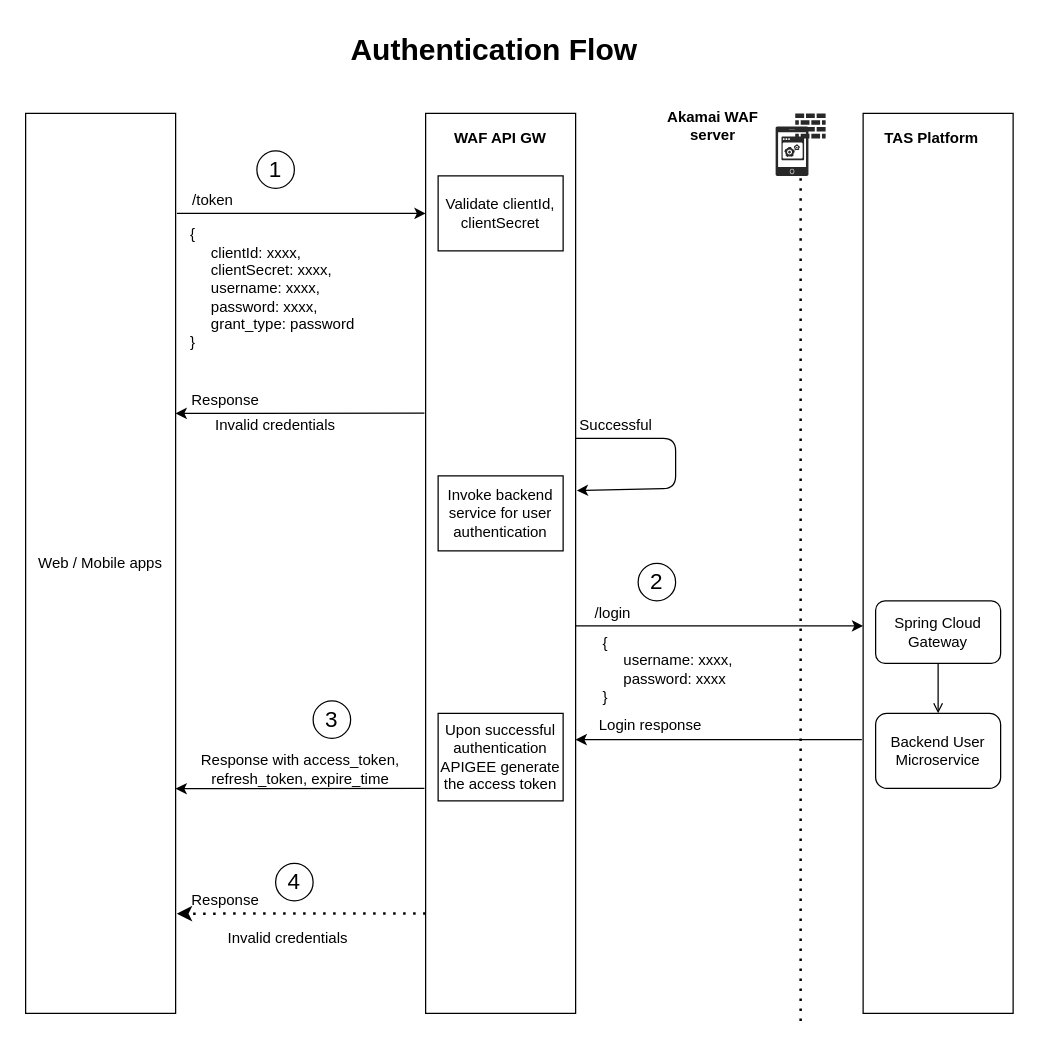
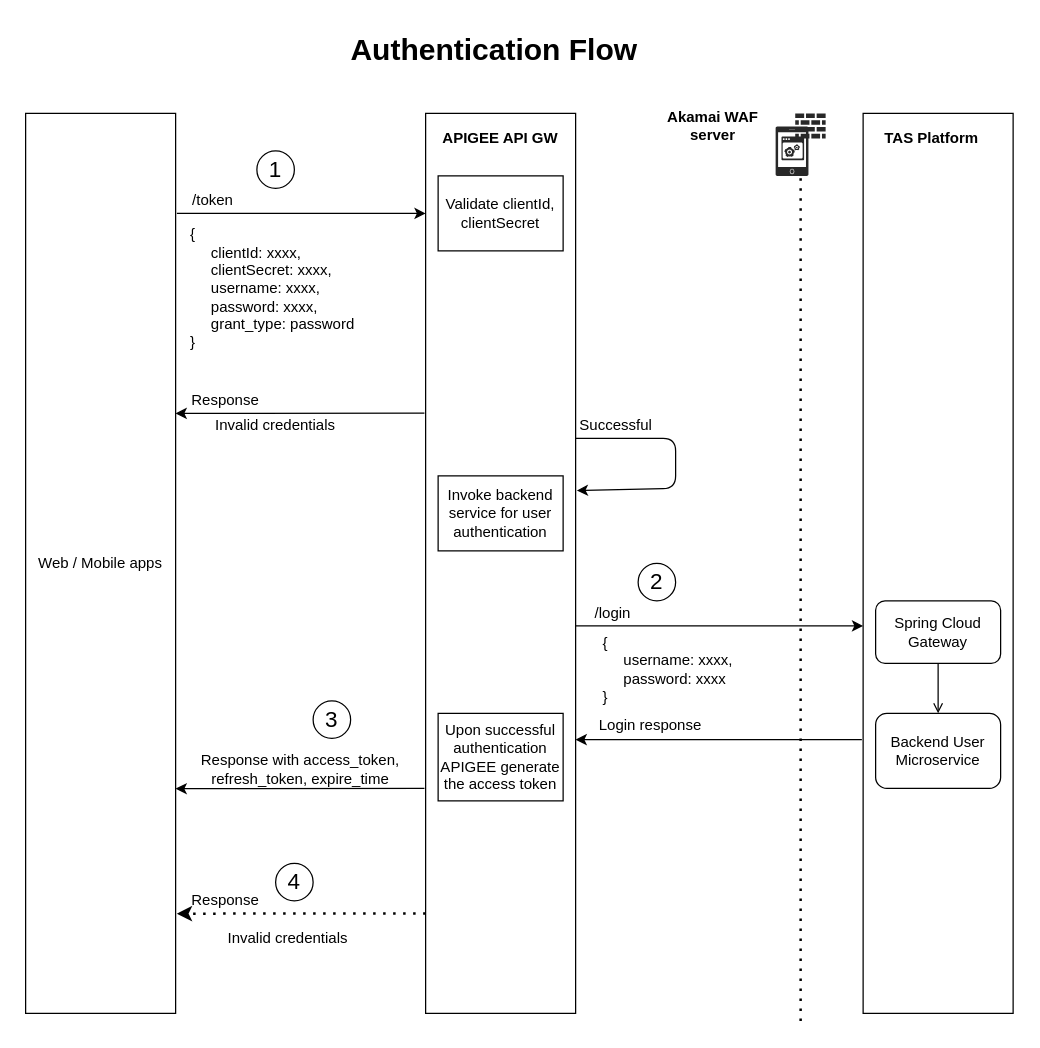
(501, 138) -> (501, 138)
